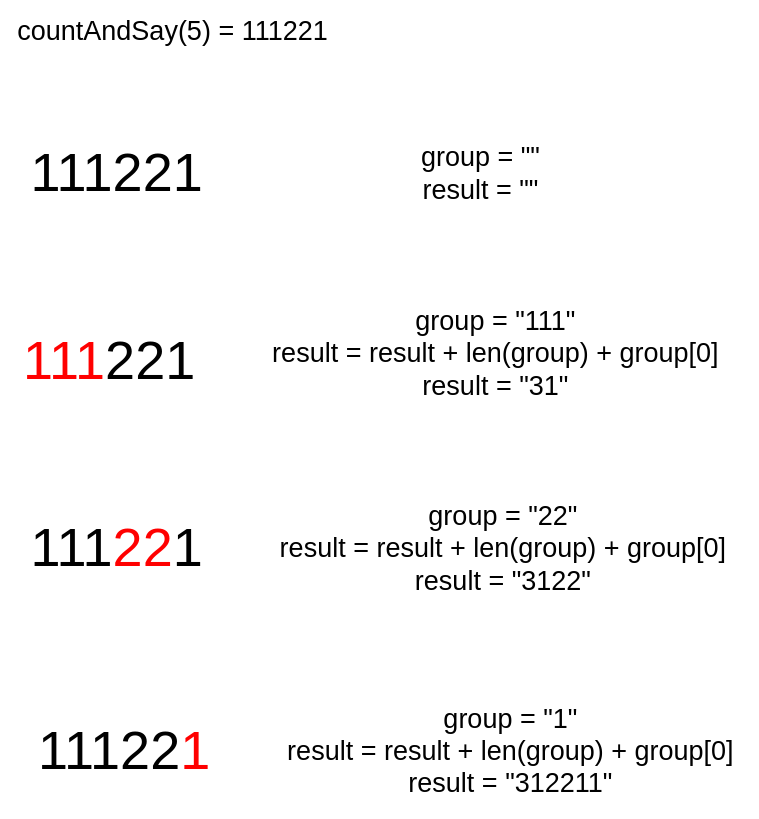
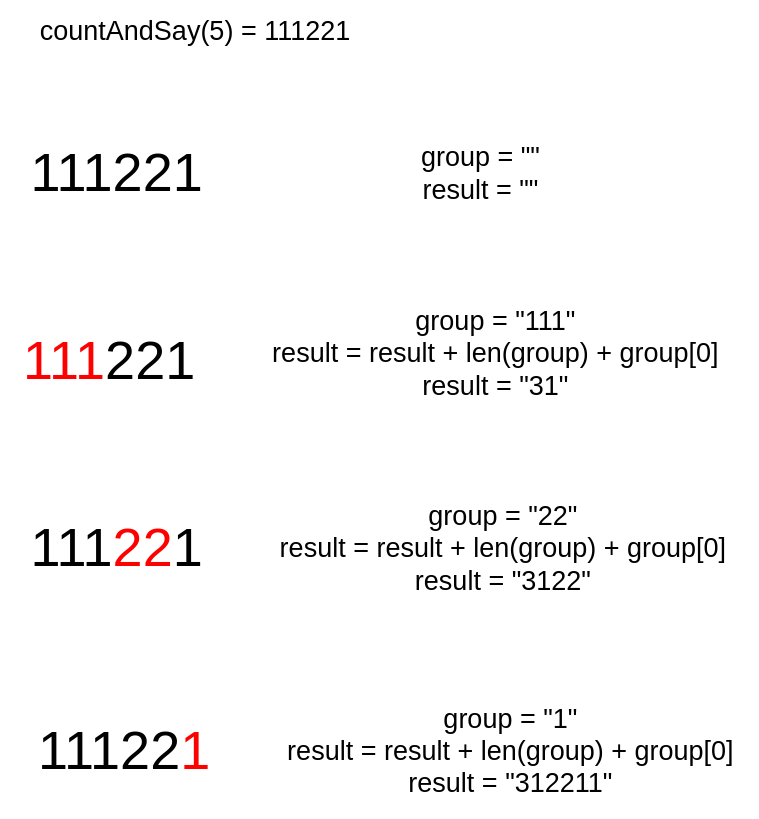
(177, 30) -> (199, 30)
